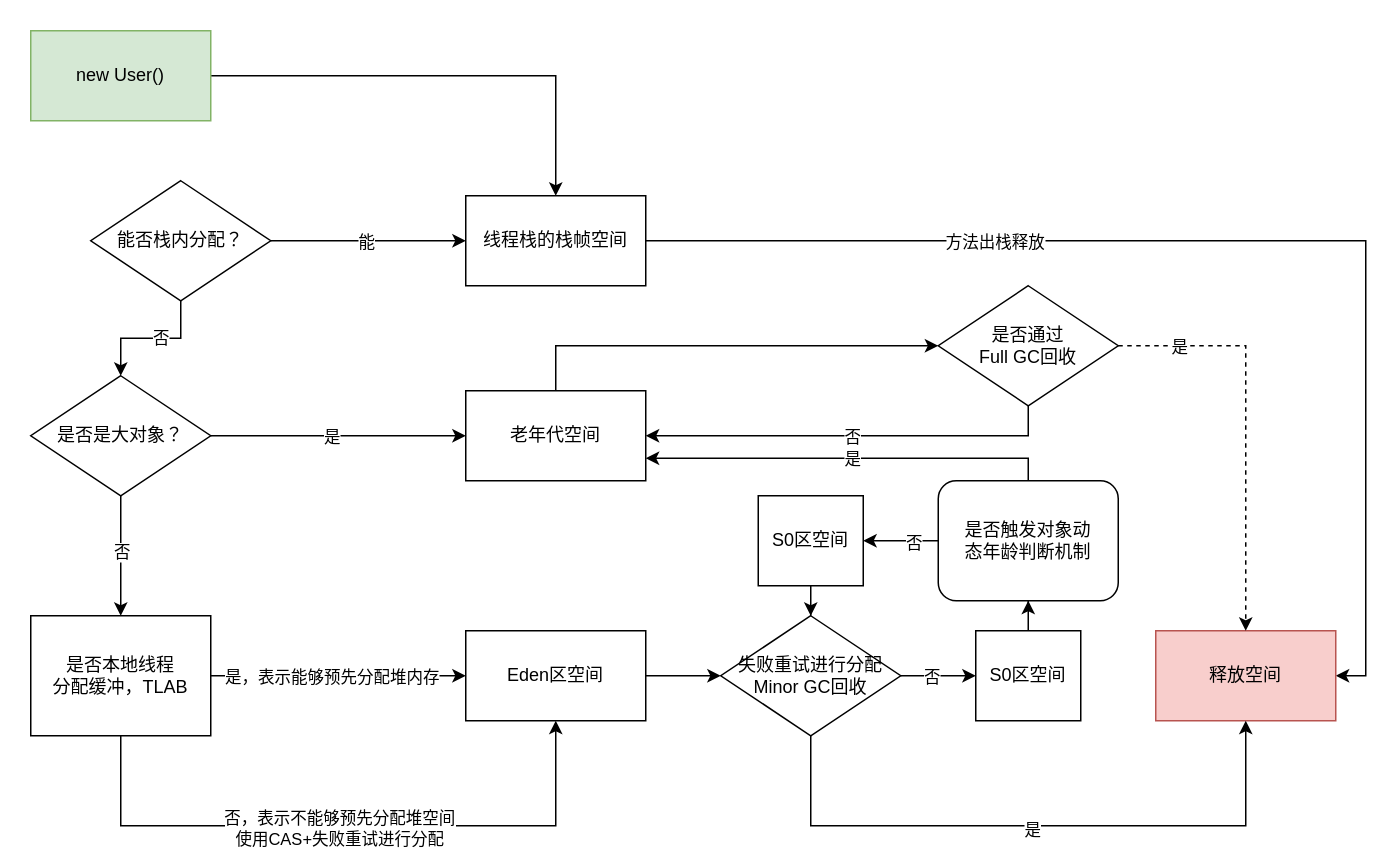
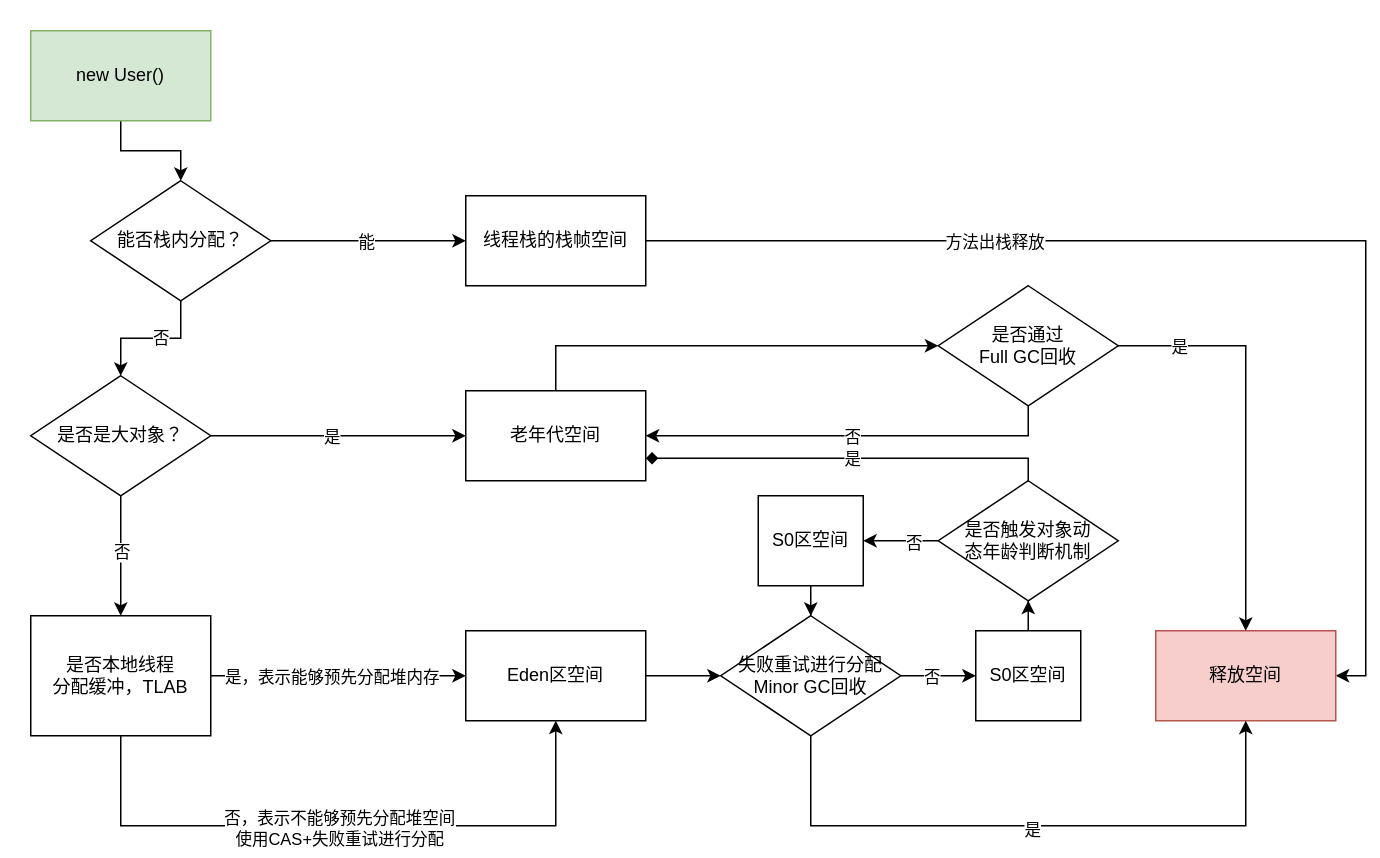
(438, 76) -> (146, 151)
(1246, 453) -> (1246, 453)
(657, 458) -> (658, 458)
(1028, 541) -> (1028, 541)
